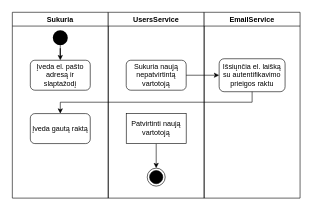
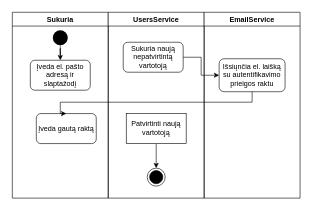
(156, 75) -> (153, 57)
(60, 129) -> (66, 129)
